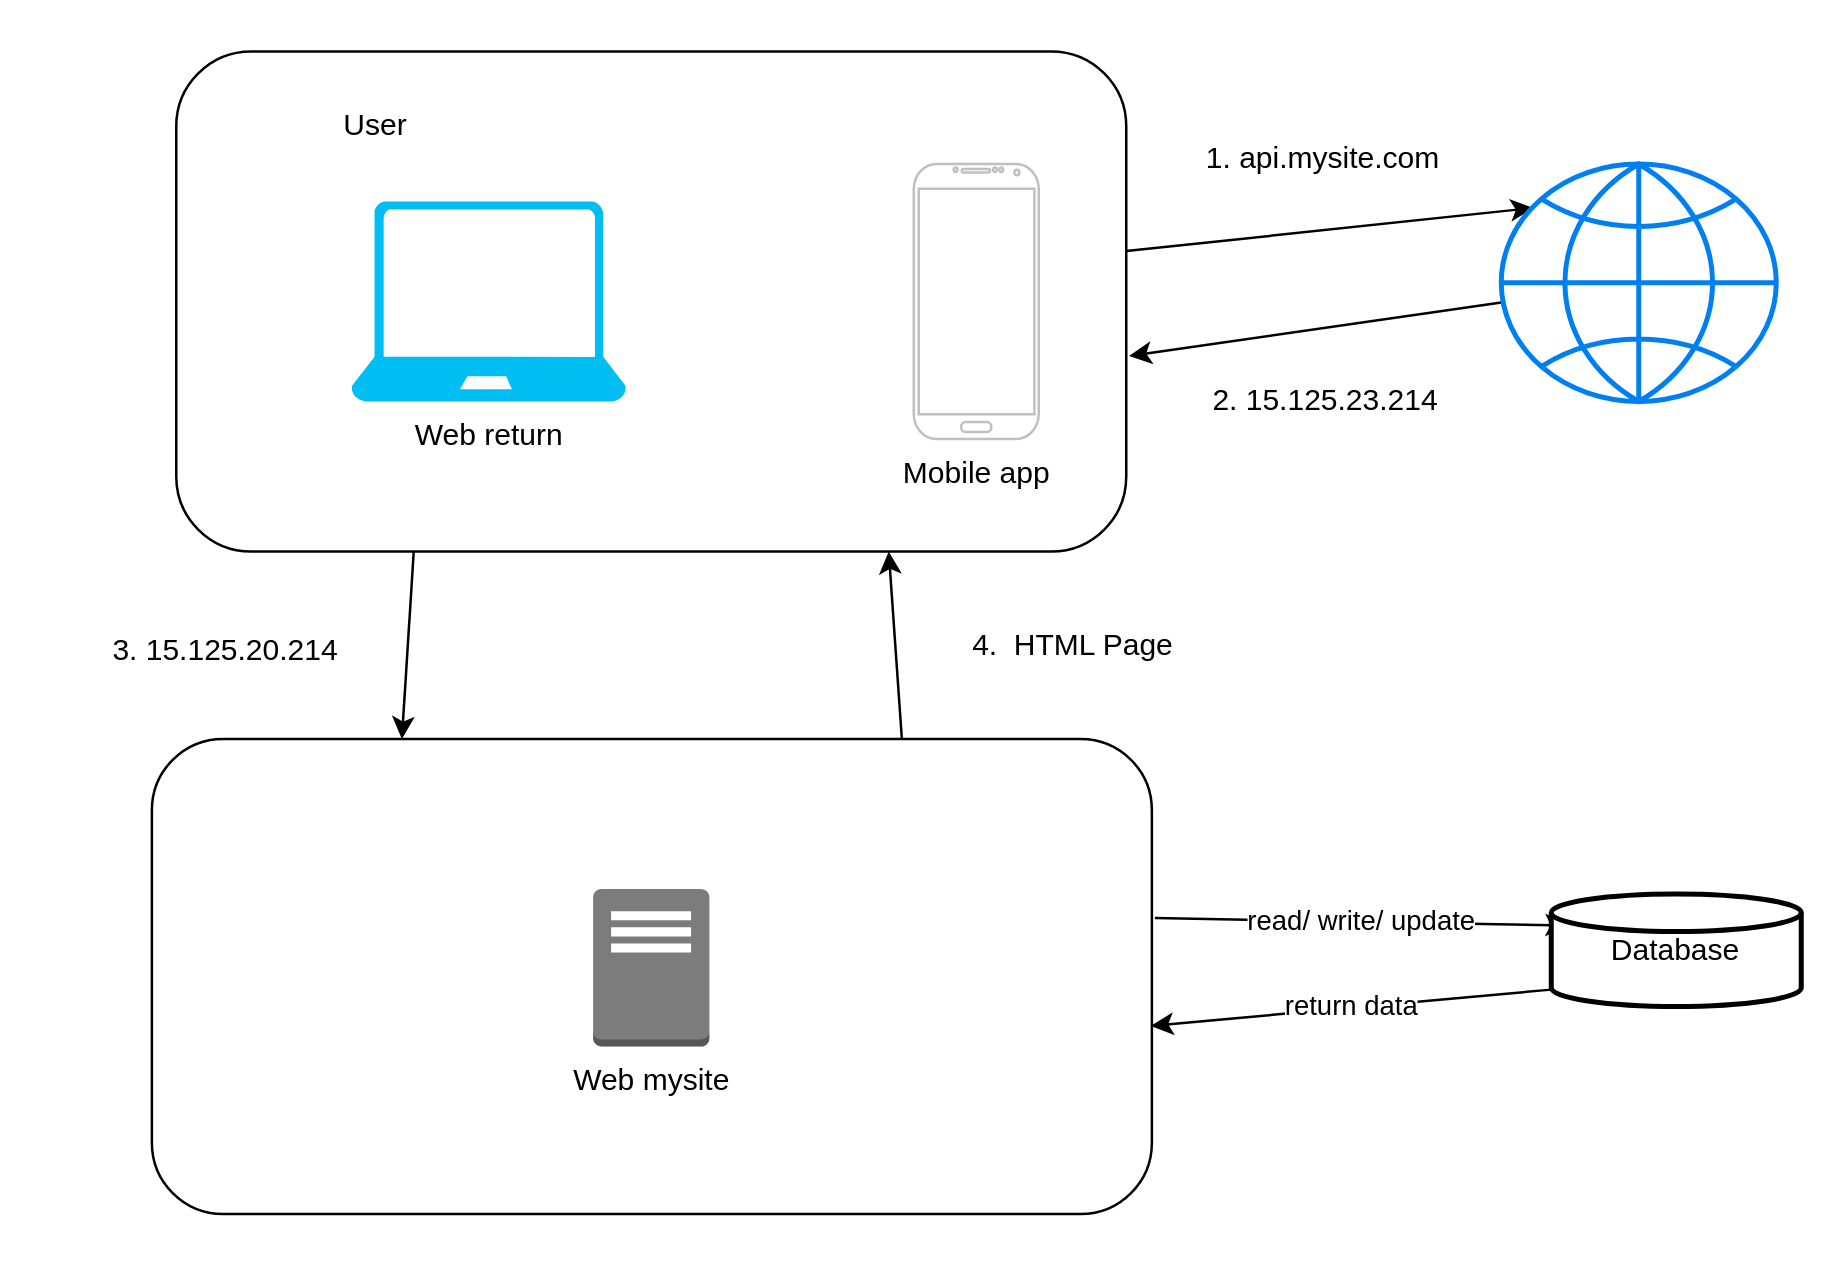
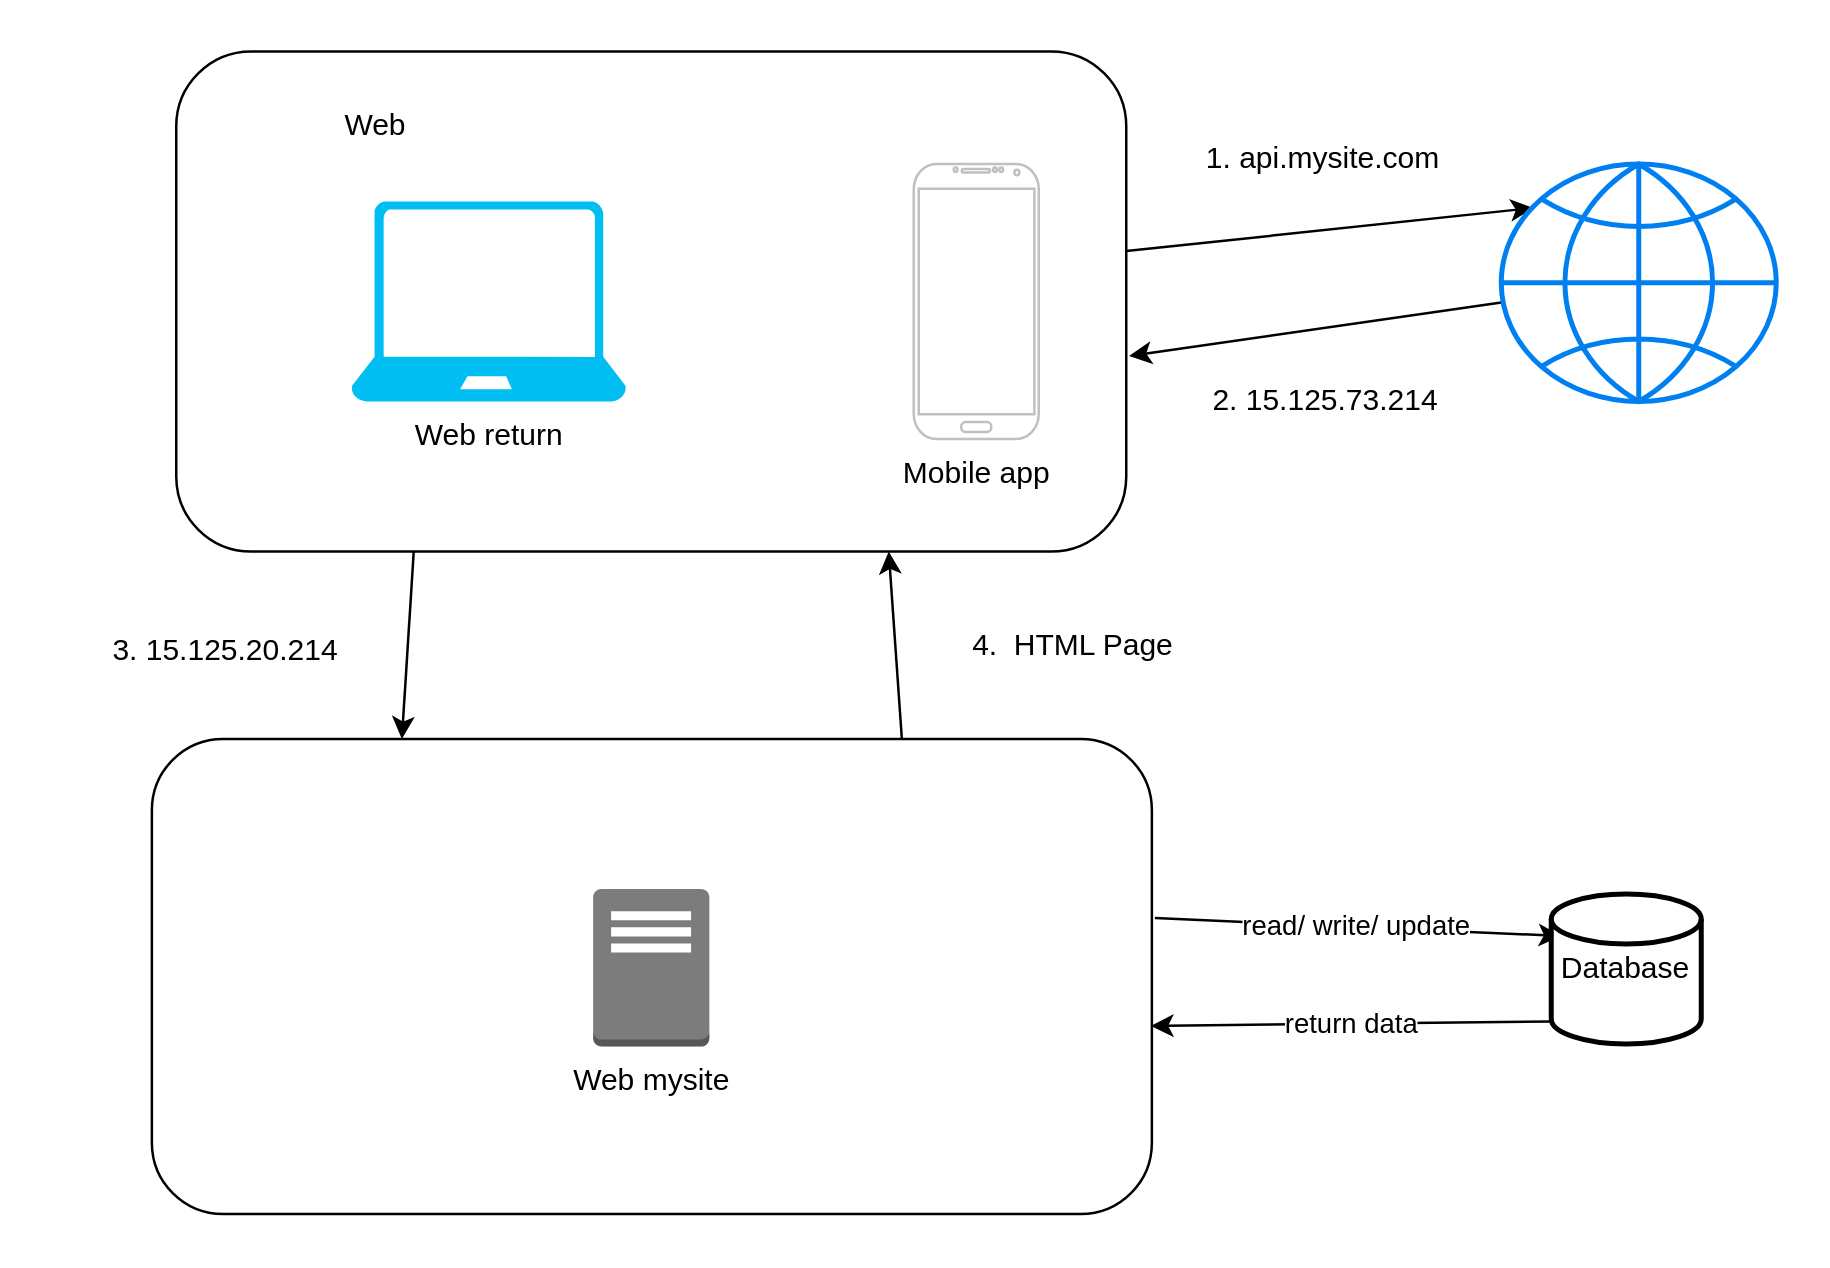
(376, 126) -> (376, 126)
(1326, 401) -> (1326, 401)
(1676, 950) -> (1626, 969)
